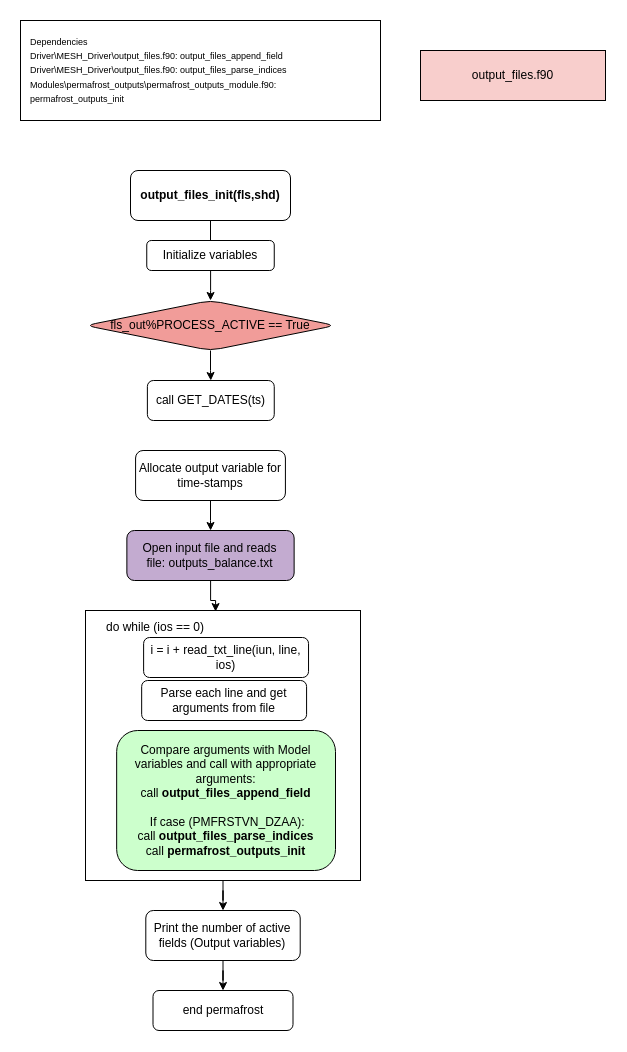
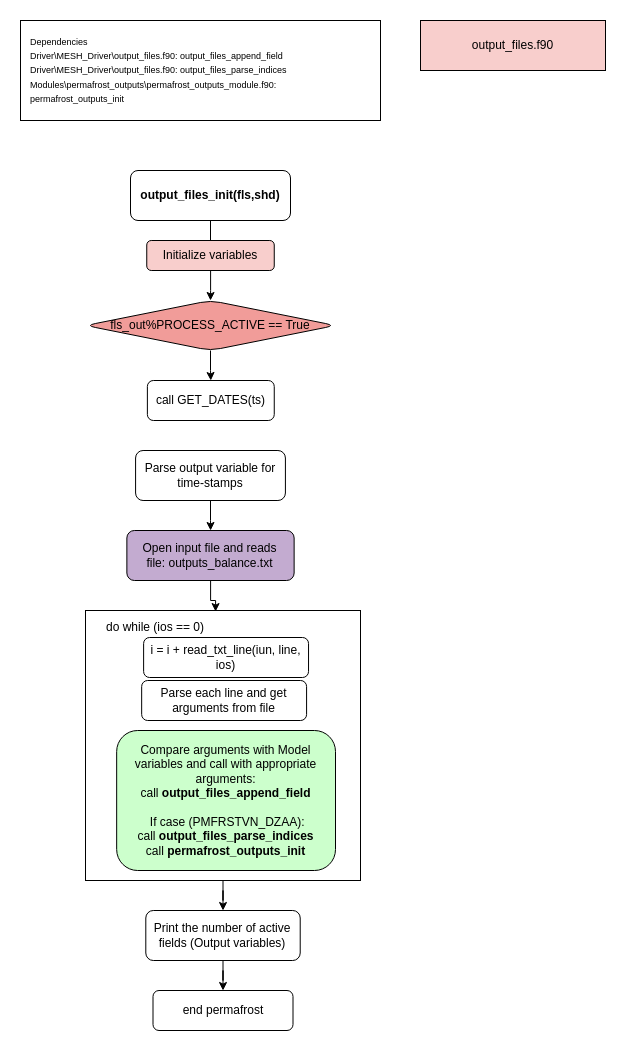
(513, 76) -> (513, 46)
(211, 256) -> (211, 256)
(211, 476) -> (211, 476)
